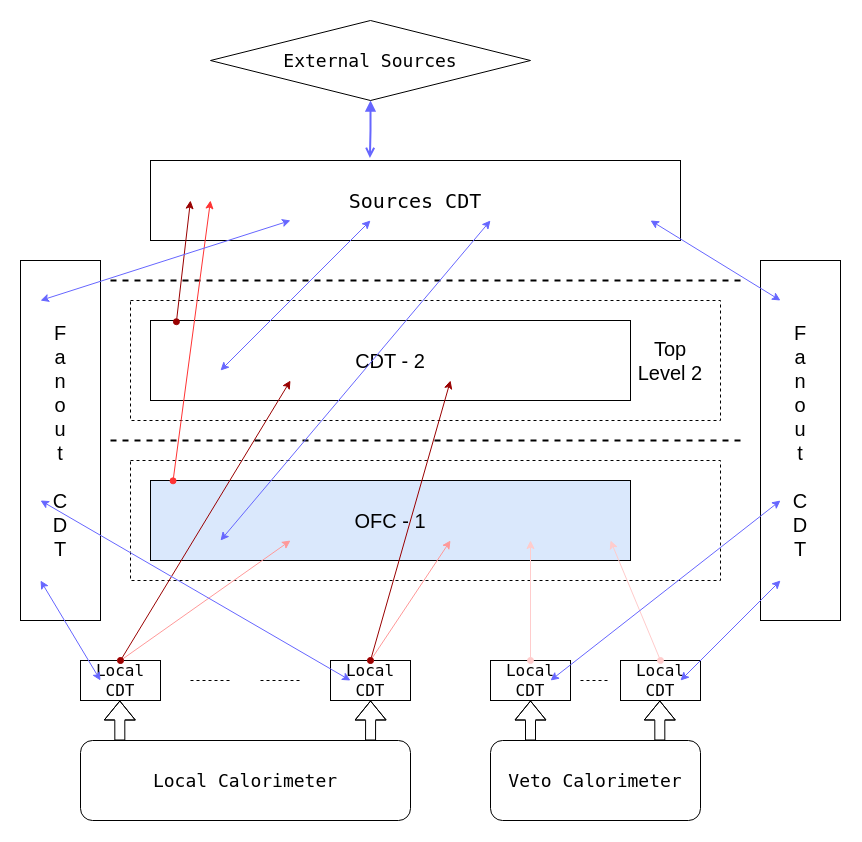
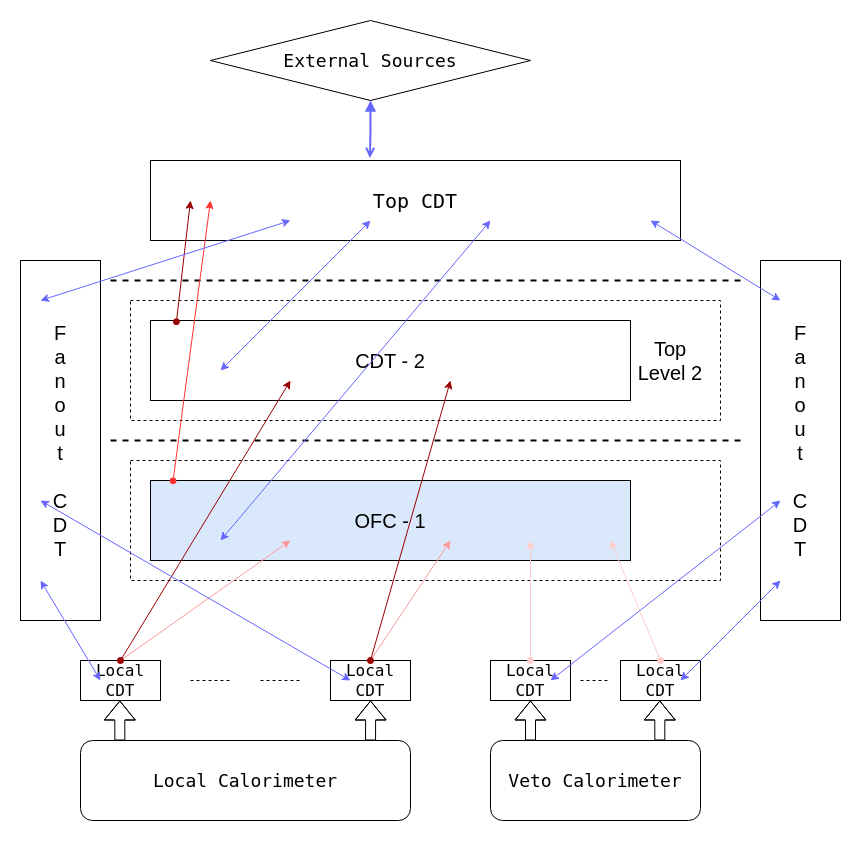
(416, 201) -> (416, 201)
